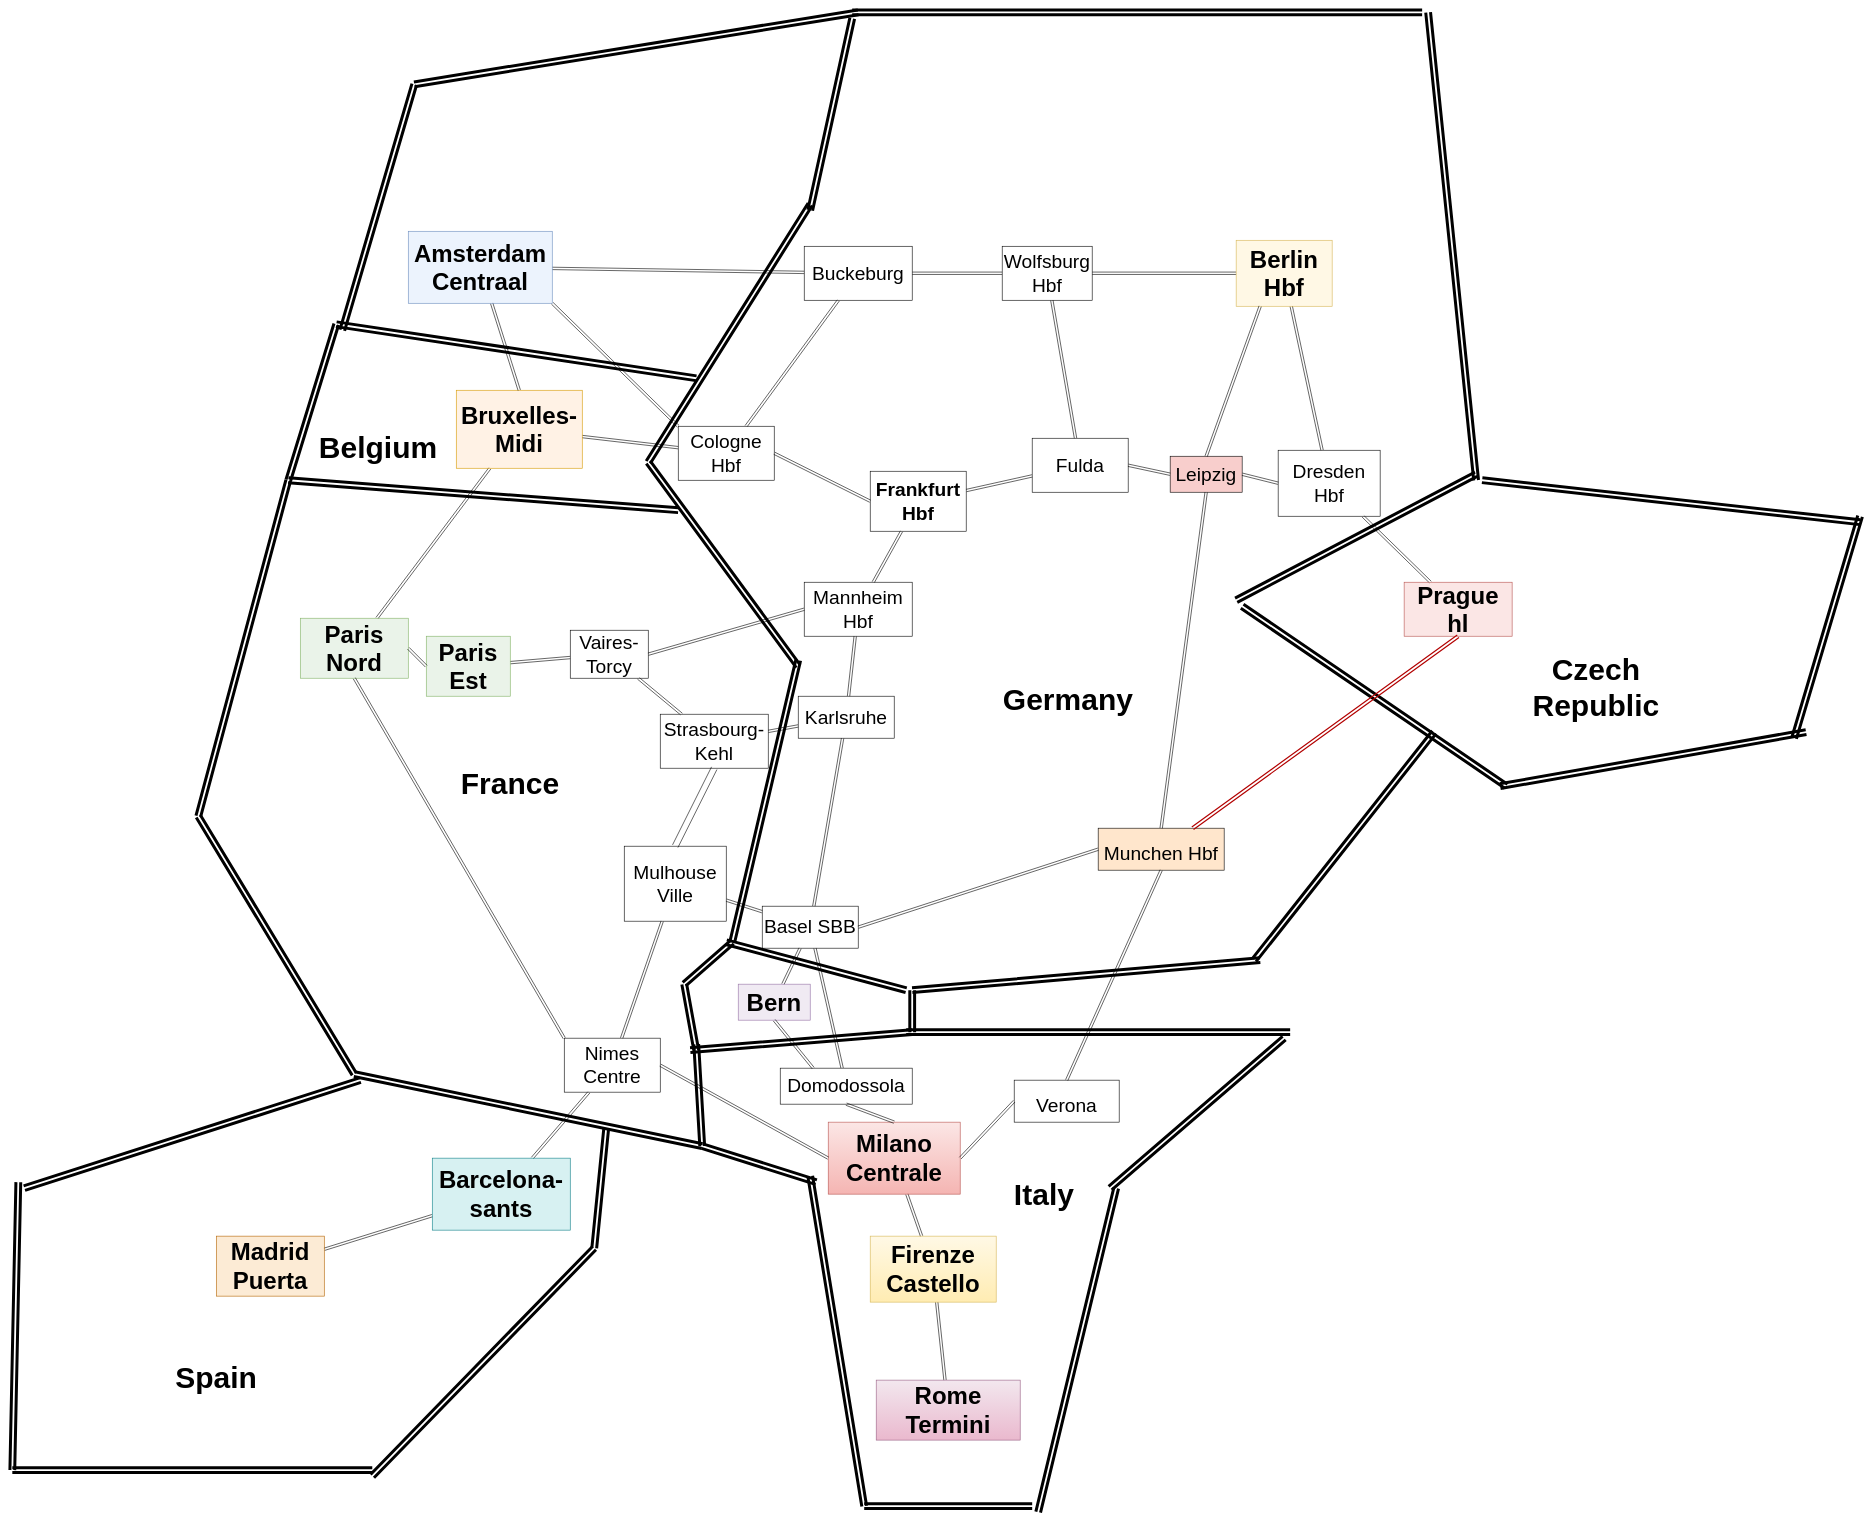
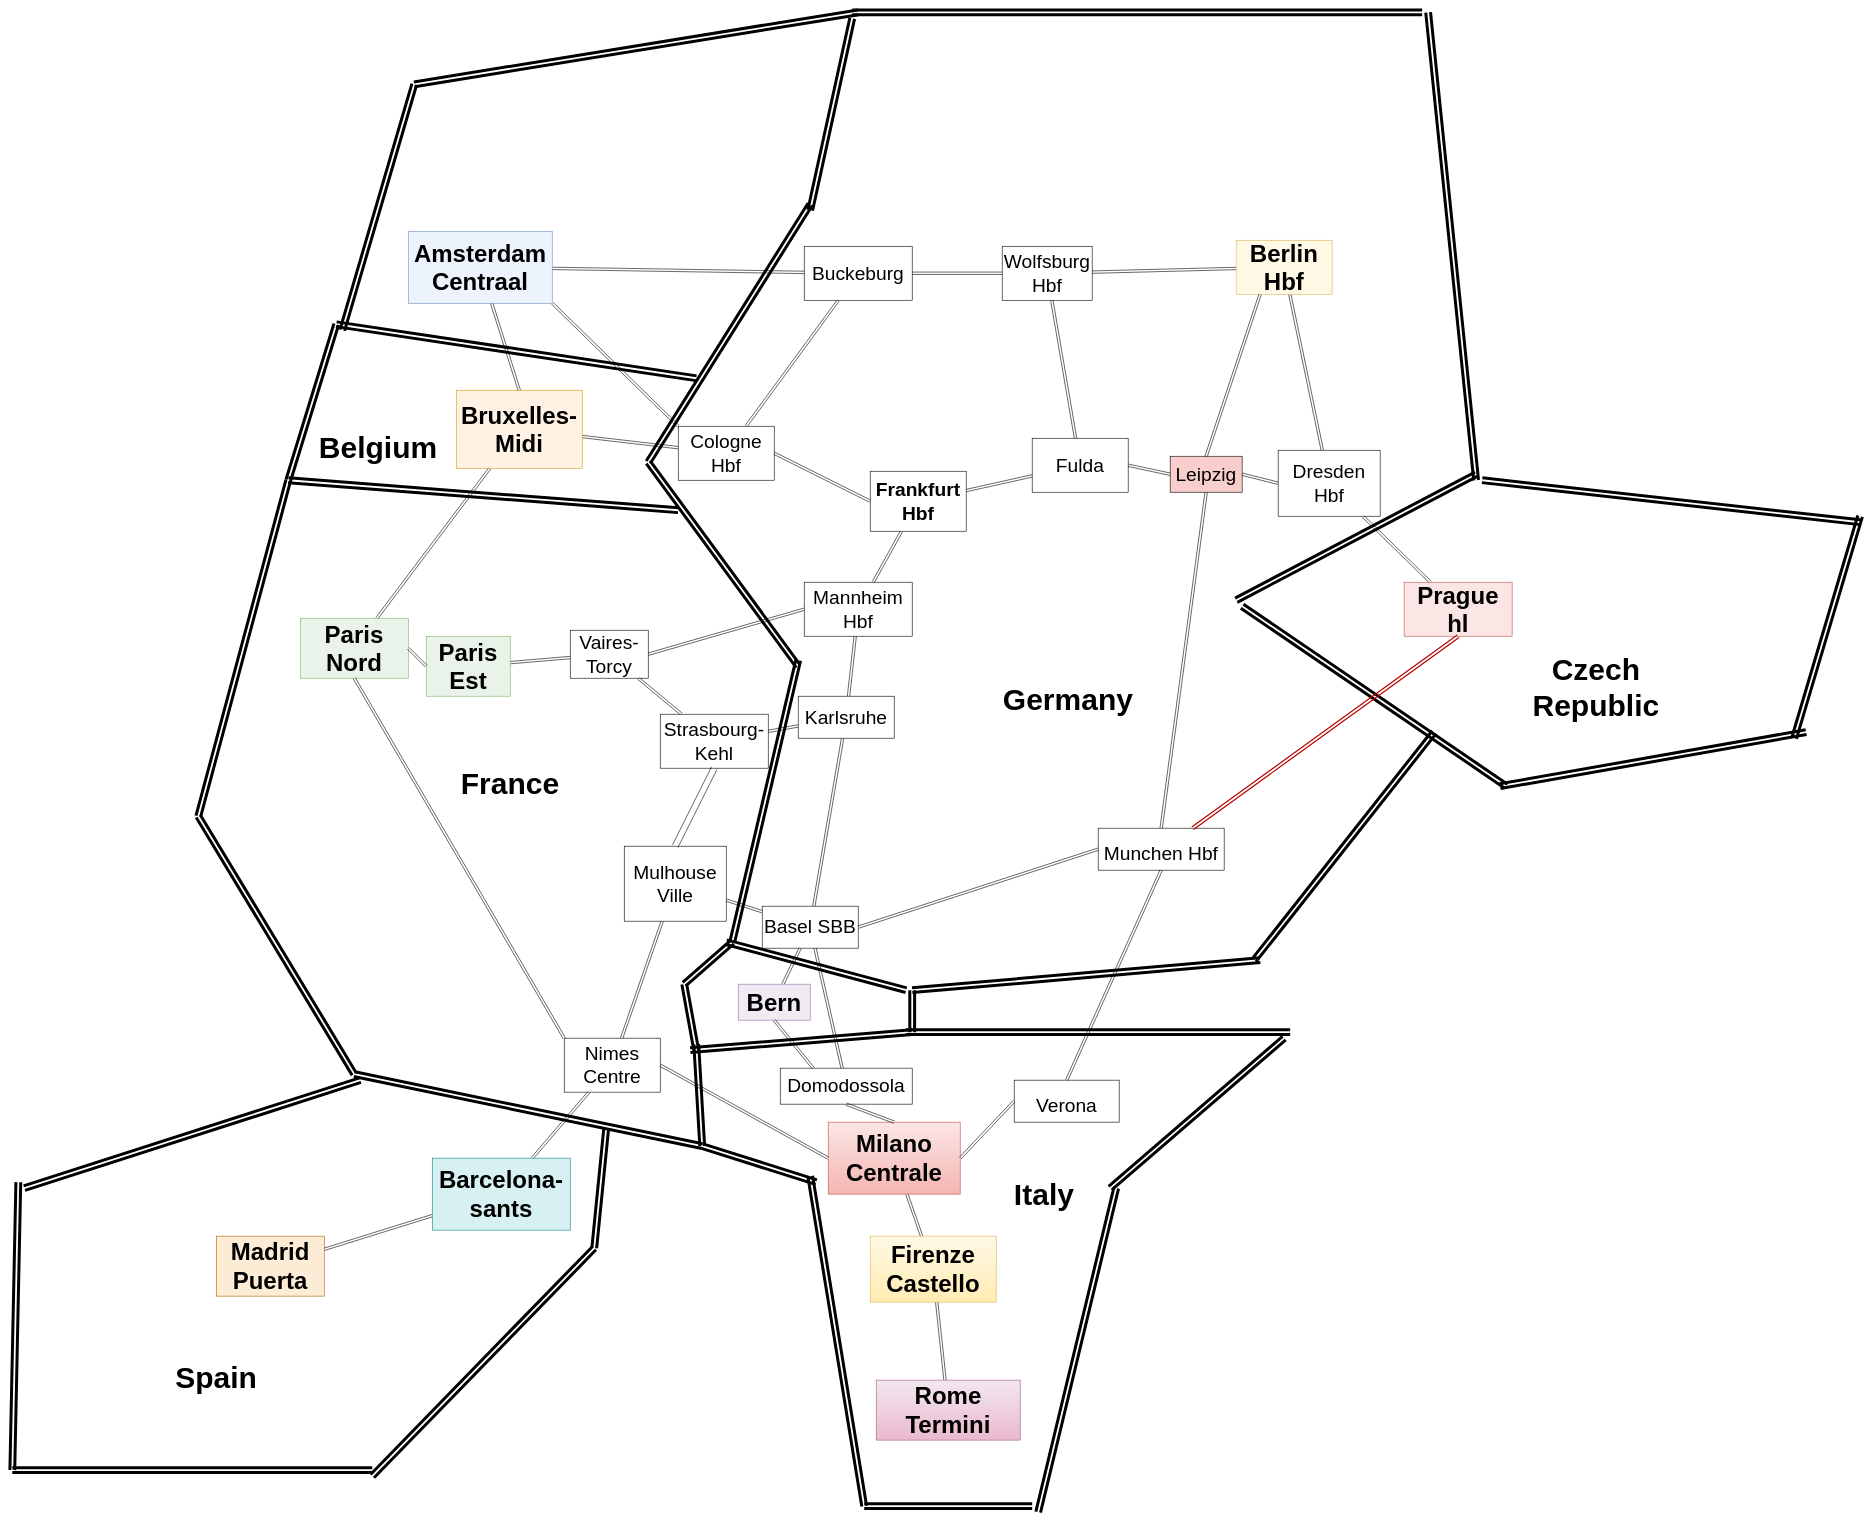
(1284, 273) -> (1284, 267)
(1161, 849) -> (1161, 849)
